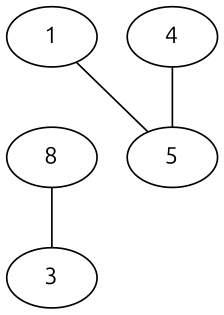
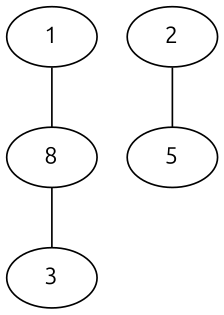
(172, 37) -> (172, 37)
(112, 97) -> (52, 97)
